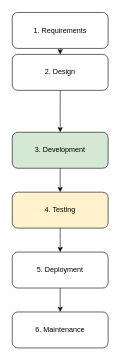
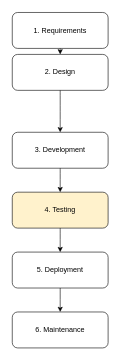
(60, 150) -> (60, 150)
